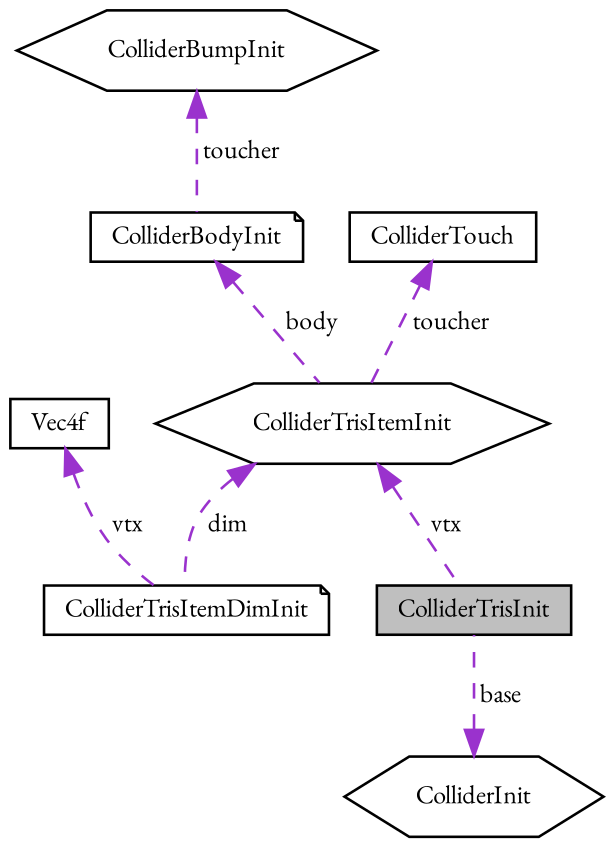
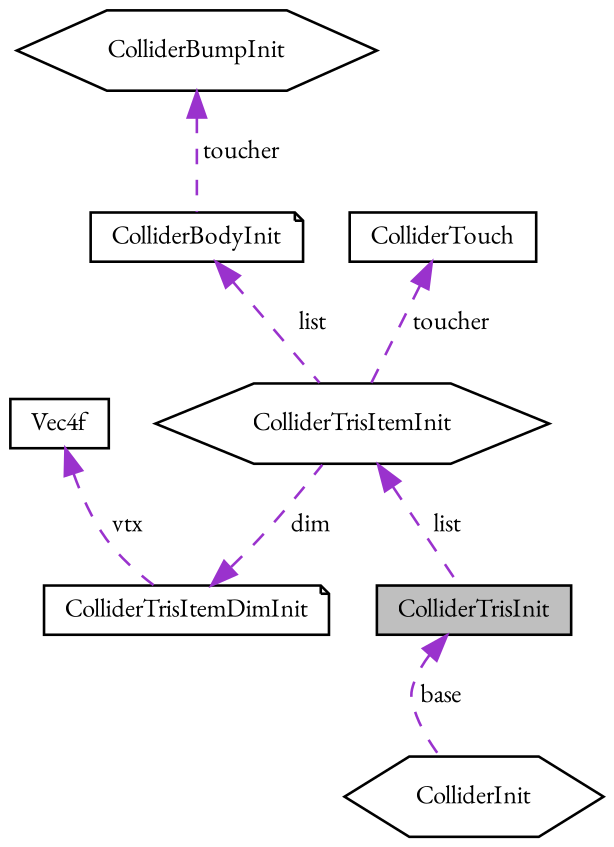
(310, 323) -> (310, 323)
(194, 525) -> (278, 517)
(444, 525) -> (444, 525)
(474, 682) -> (413, 706)
